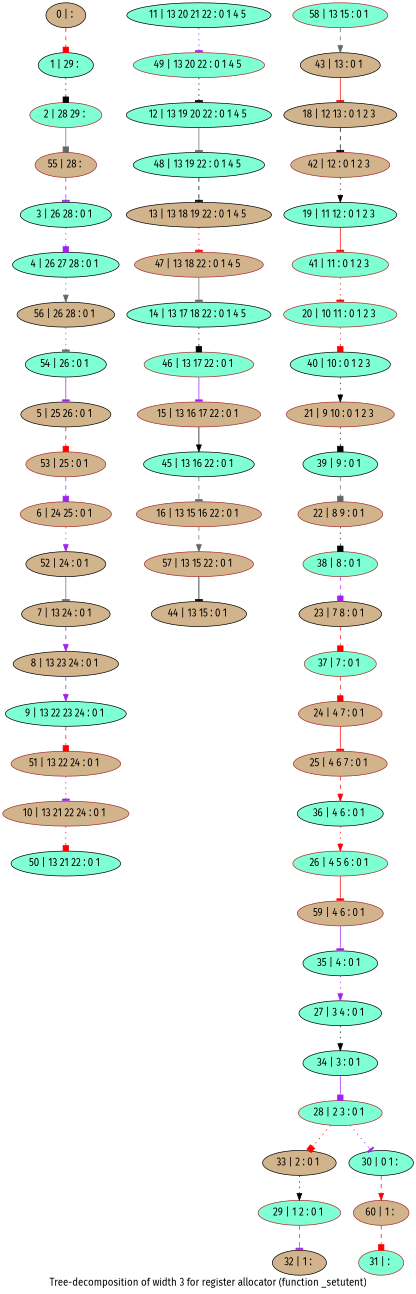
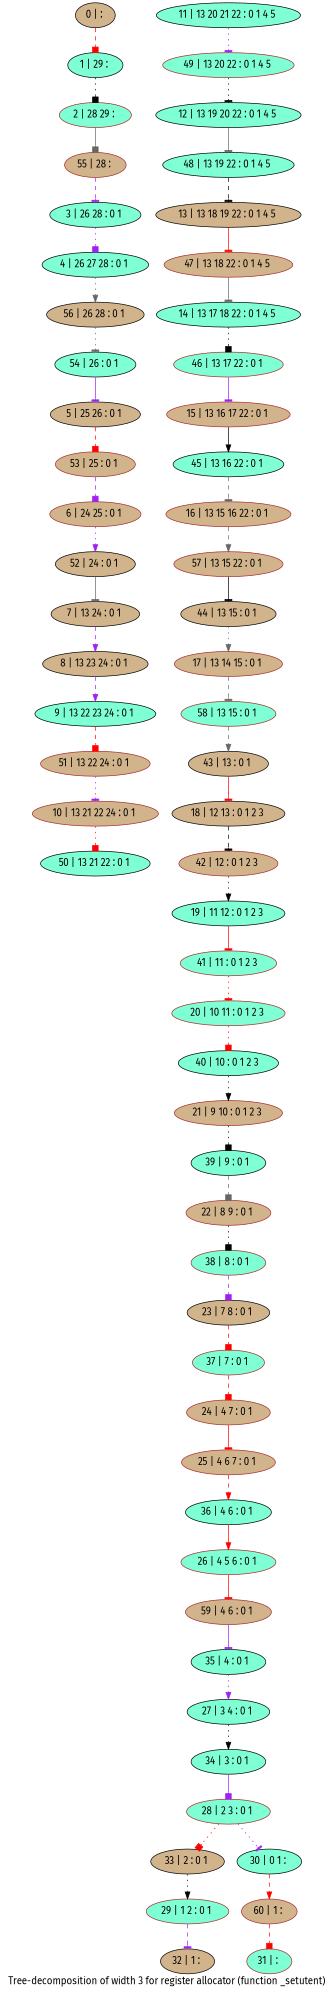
(199, 238) -> (228, 238)
none -> (228, 664)
(340, 835) -> (228, 1534)
